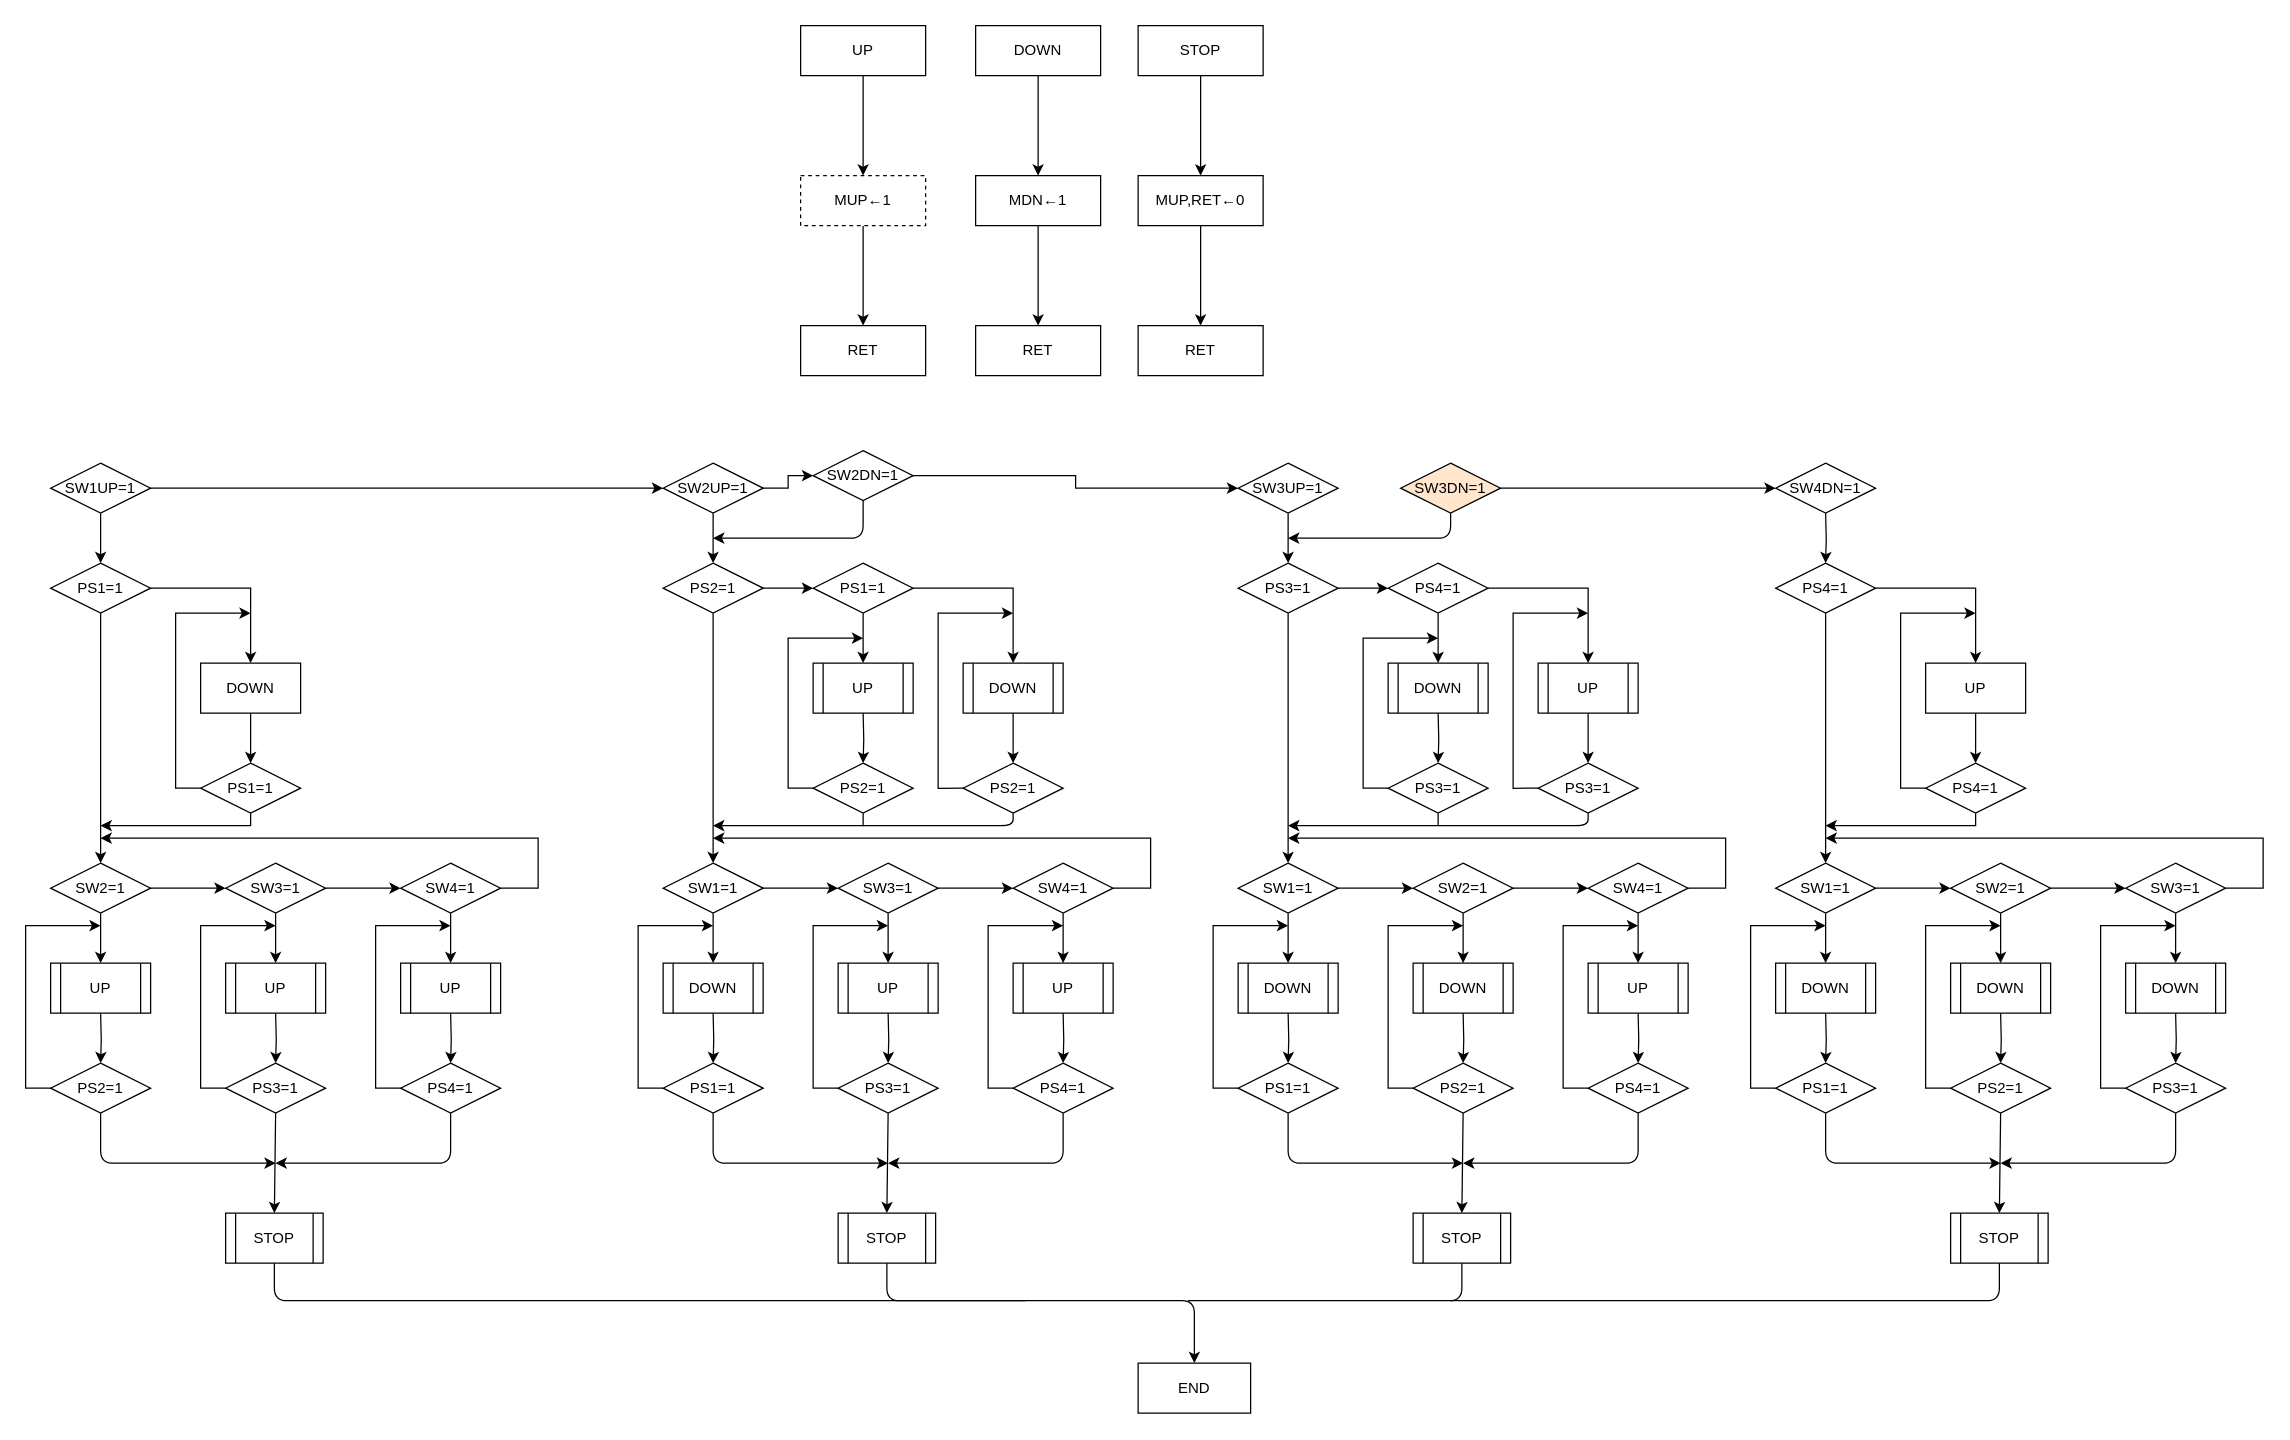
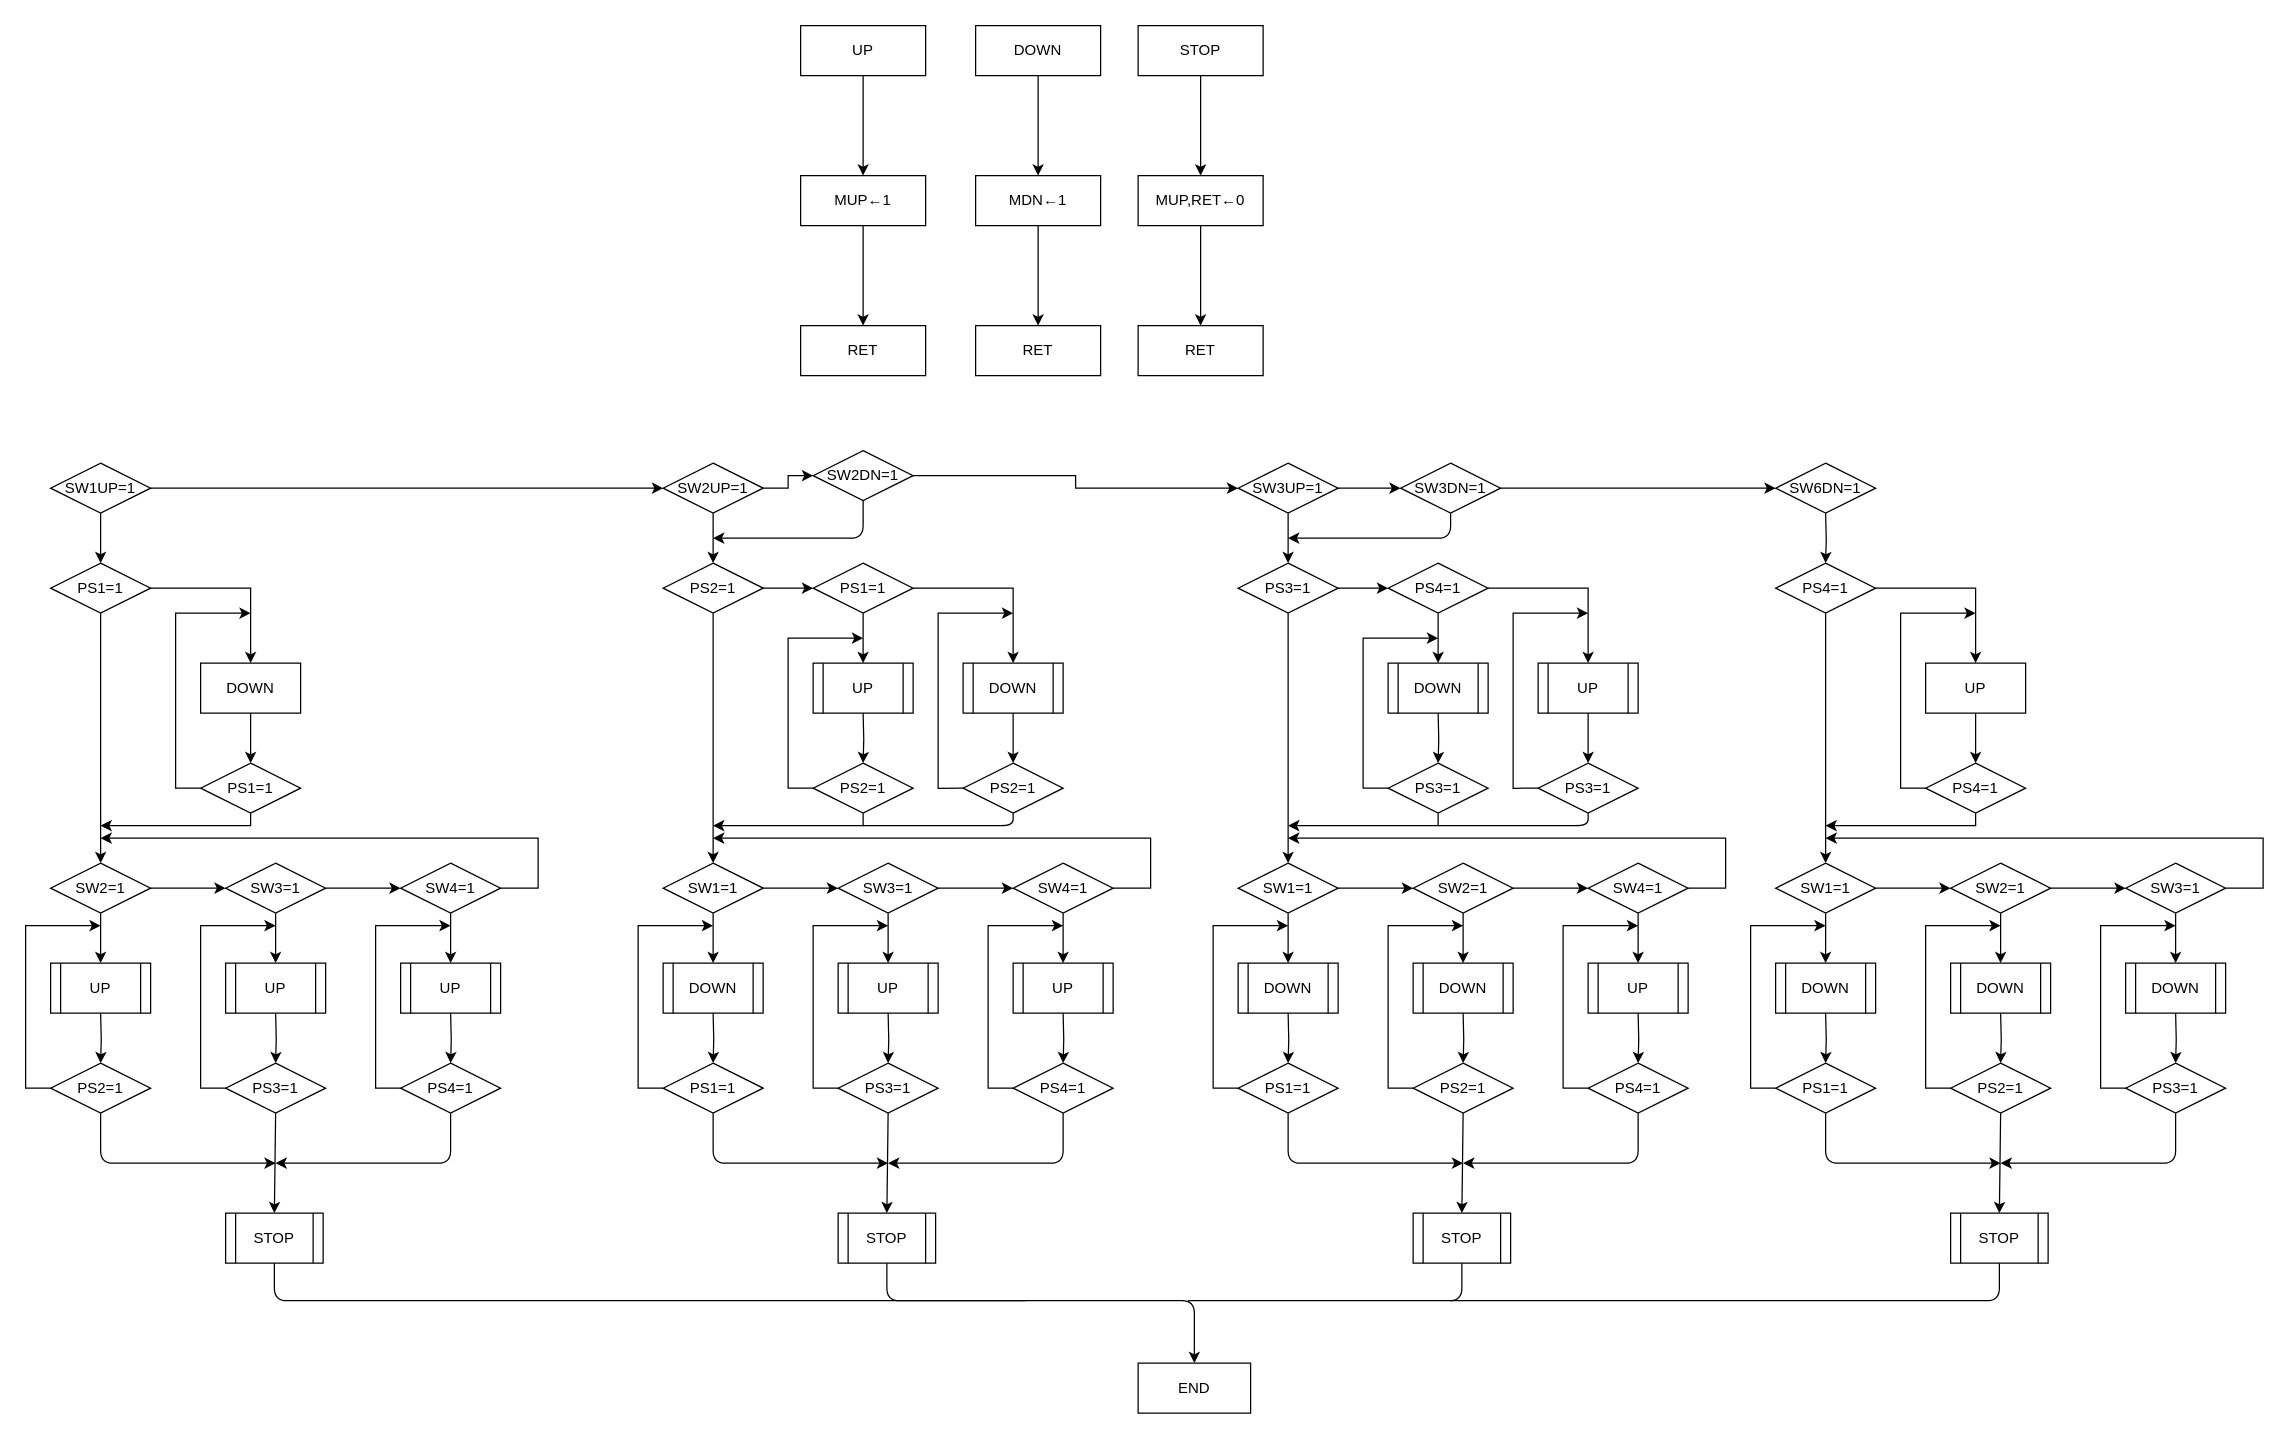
(863, 201) -> (863, 201)
none -> (1365, 488)
(1451, 488) -> (1451, 488)
(1826, 488) -> (1826, 488)
